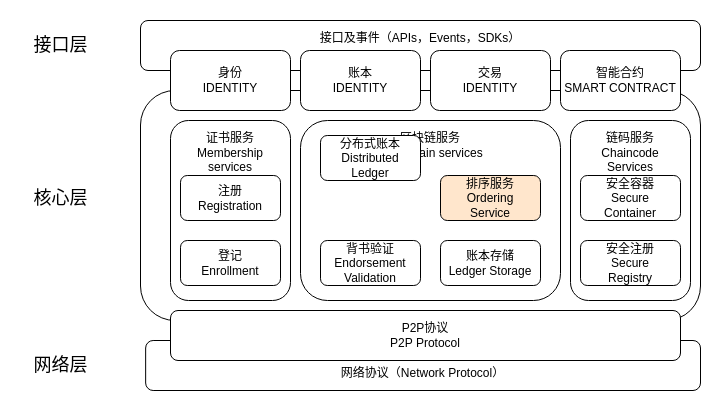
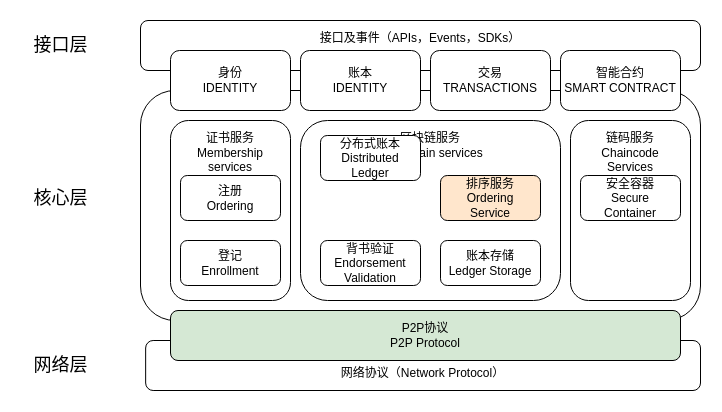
(491, 81) -> (491, 81)
(231, 199) -> (231, 199)
(631, 263) -> none
(426, 336) -> (426, 336)
